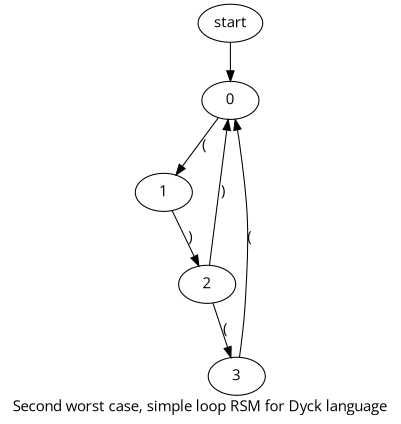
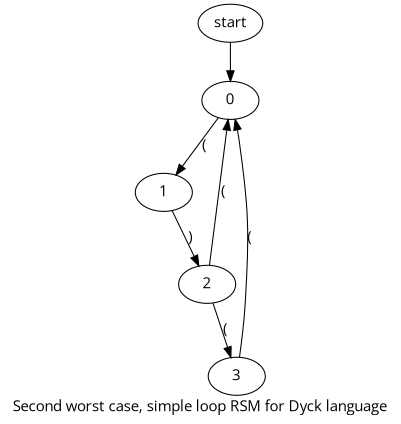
(224, 192) -> (224, 192)
